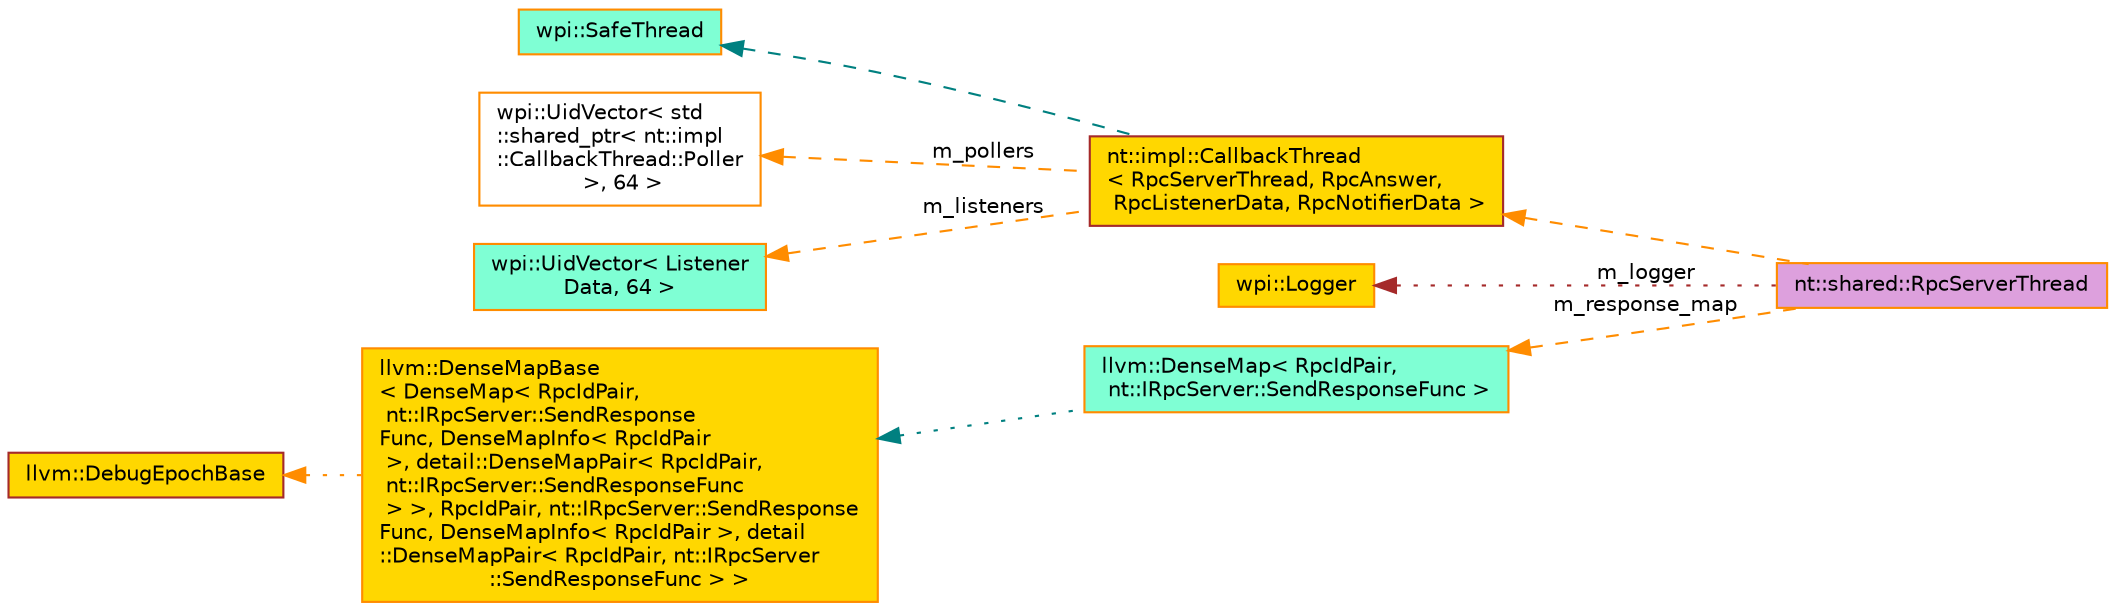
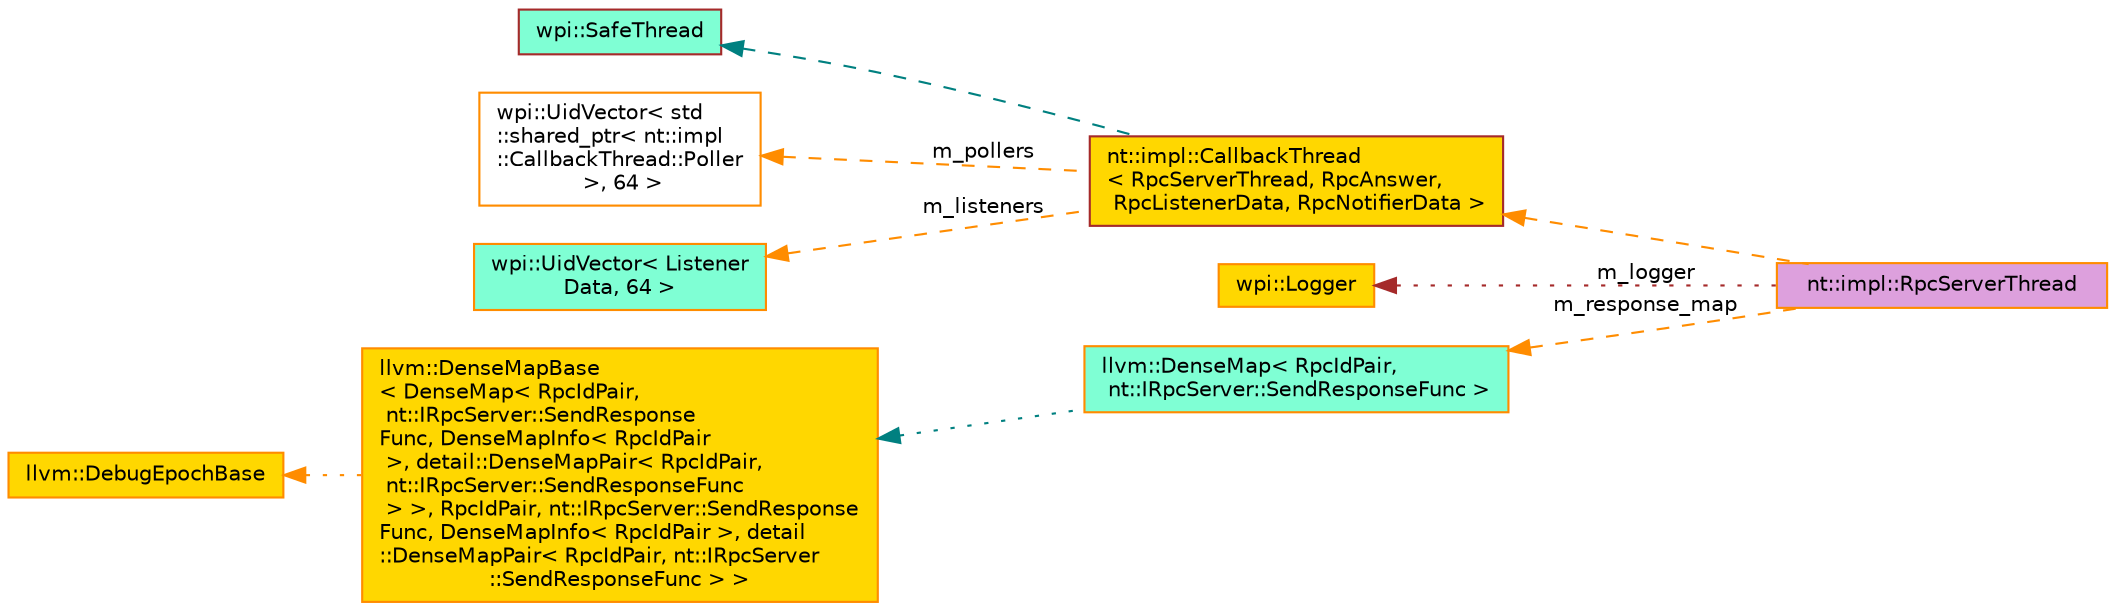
(620, 32) -> (620, 32)
(1942, 285) -> (1942, 285)
(146, 475) -> (146, 475)
